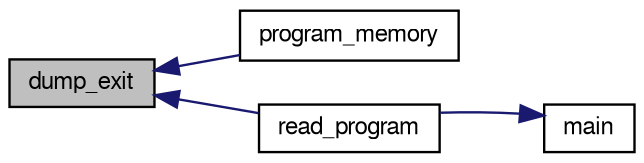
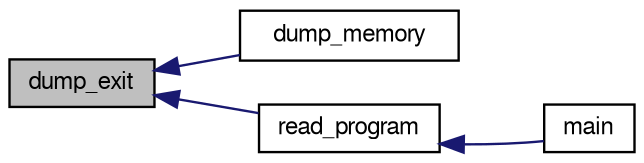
(349, 36) -> (349, 36)
(480, 112) -> (504, 144)
